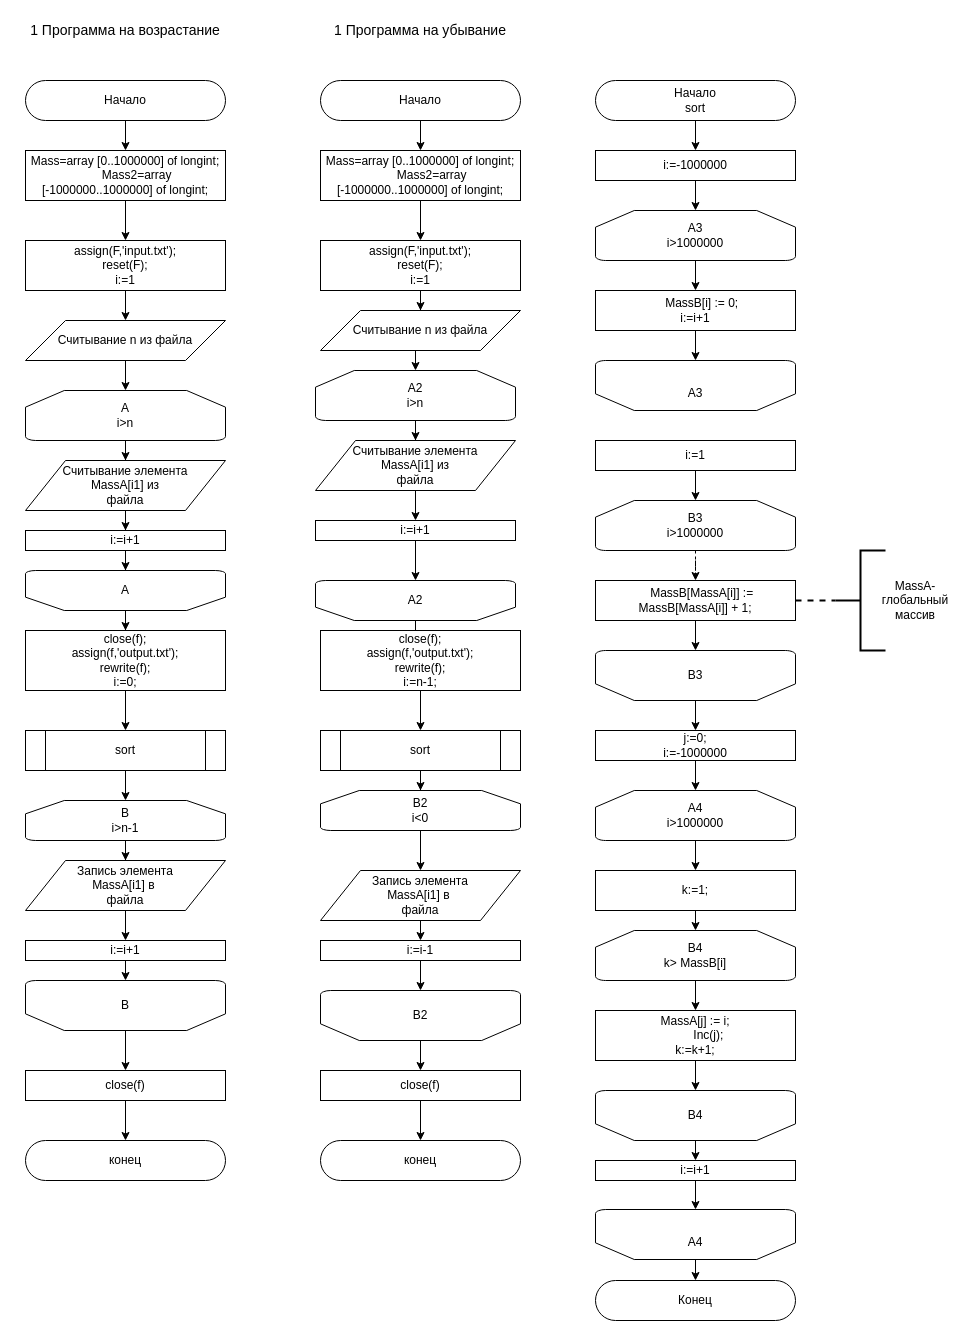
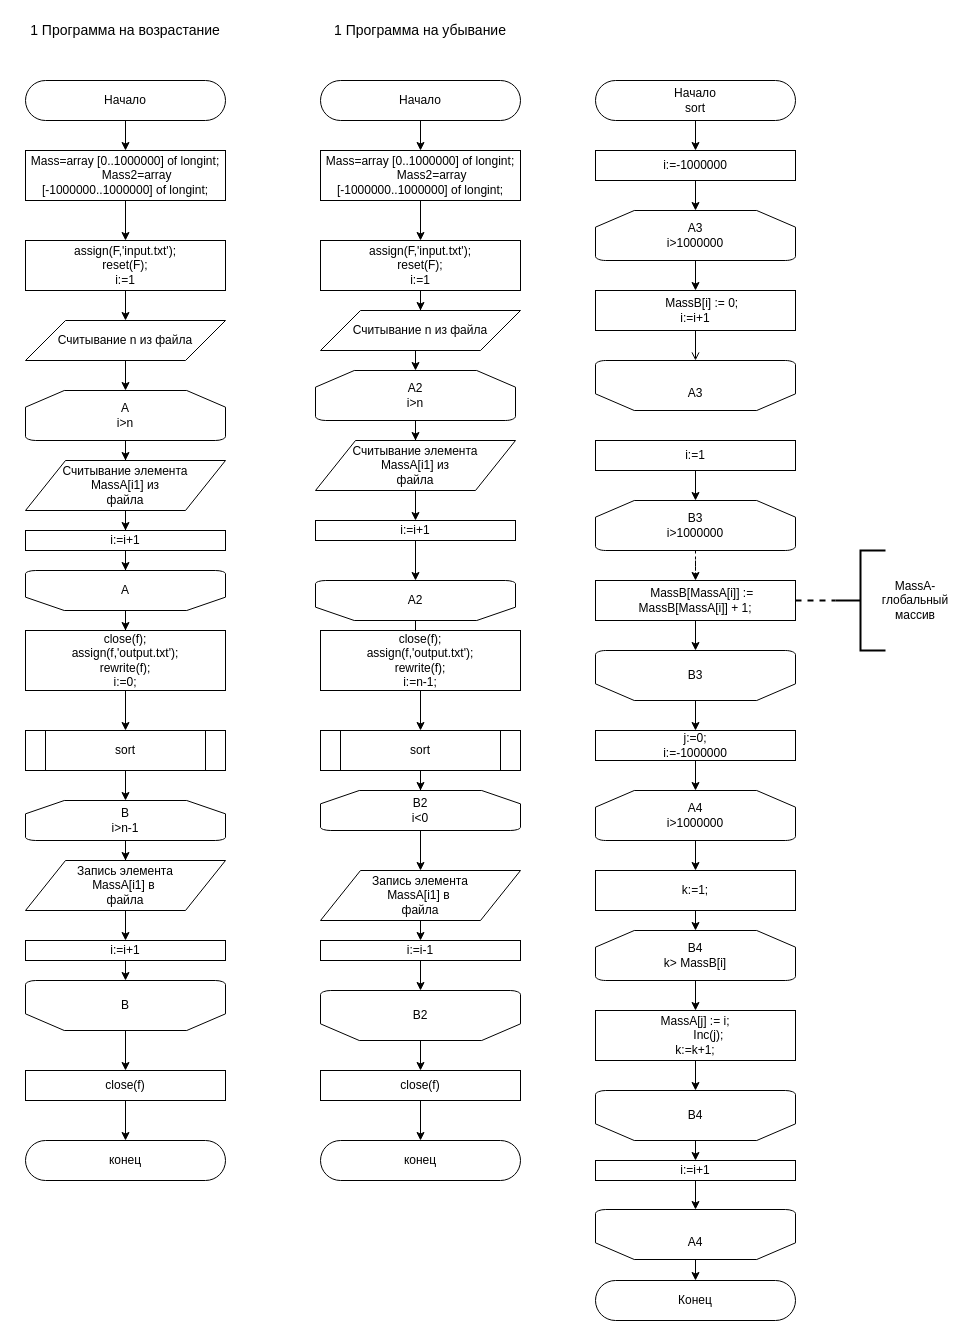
(696, 352) -> (696, 353)
